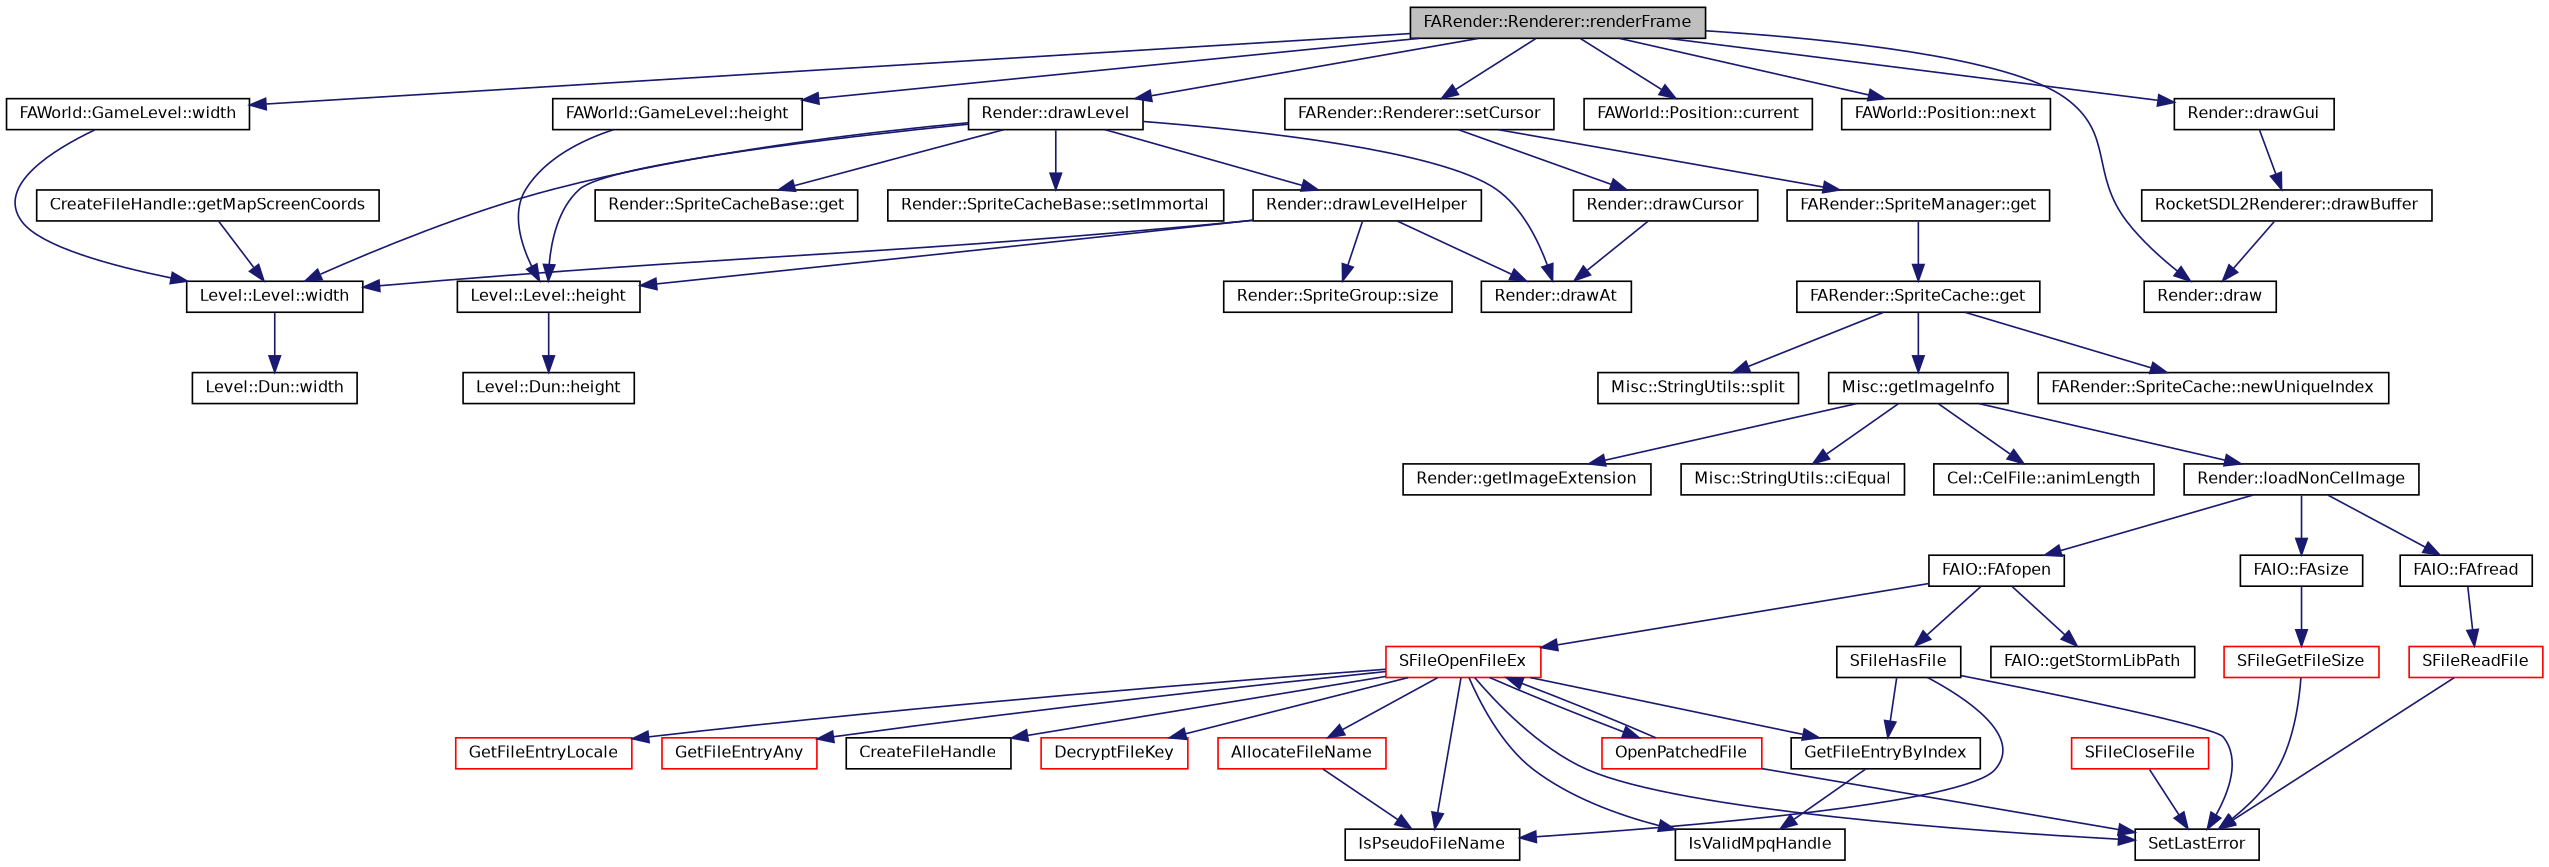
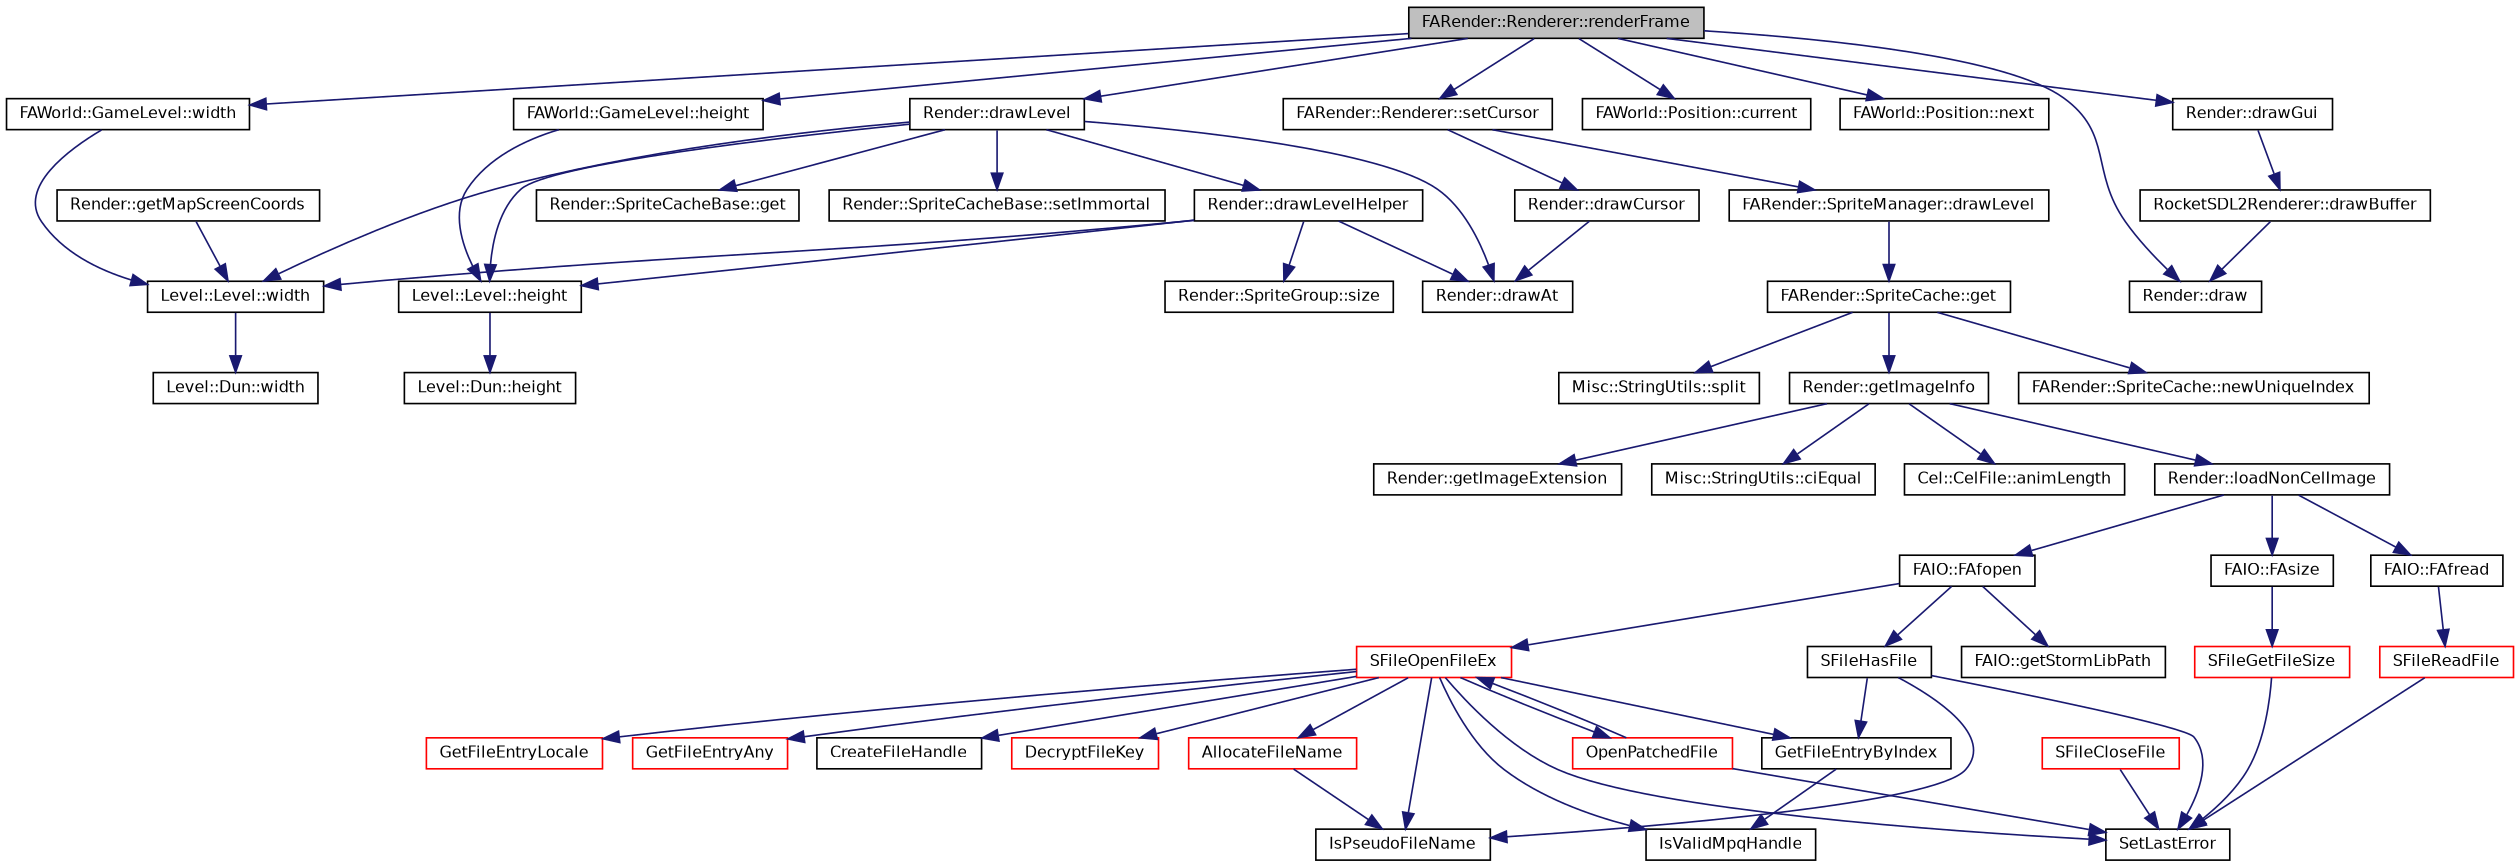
(208, 205) -> (188, 205)
(1918, 205) -> (1889, 205)
(1918, 388) -> (1889, 388)
